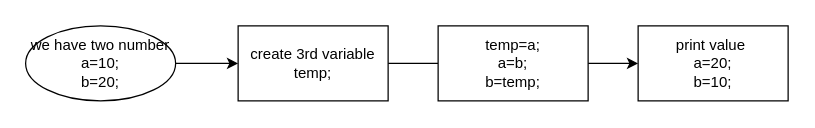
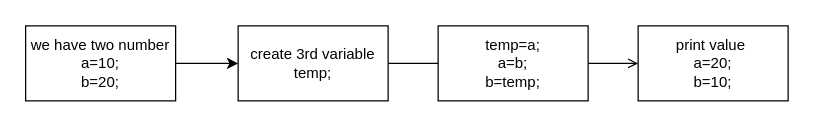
(101, 63) -> (101, 63)
(628, 63) -> (630, 63)
